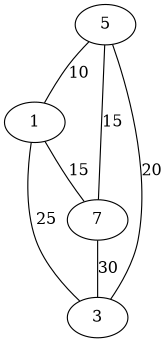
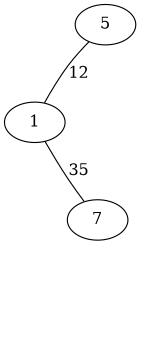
(79, 74) -> (79, 74)
(102, 122) -> none
(79, 171) -> (79, 171)
(98, 318) -> none
